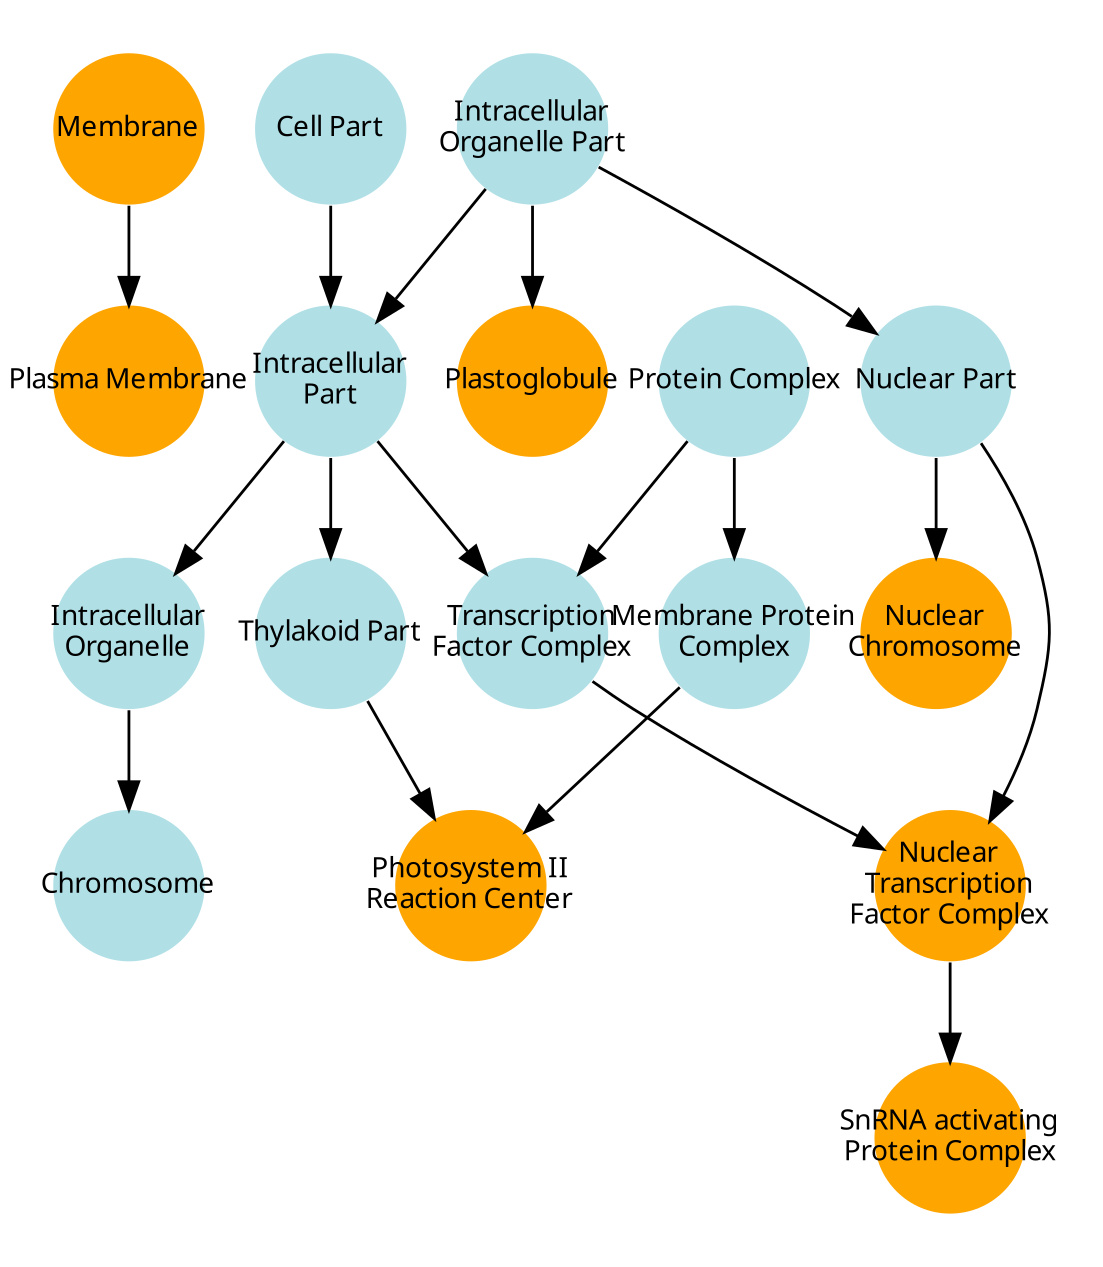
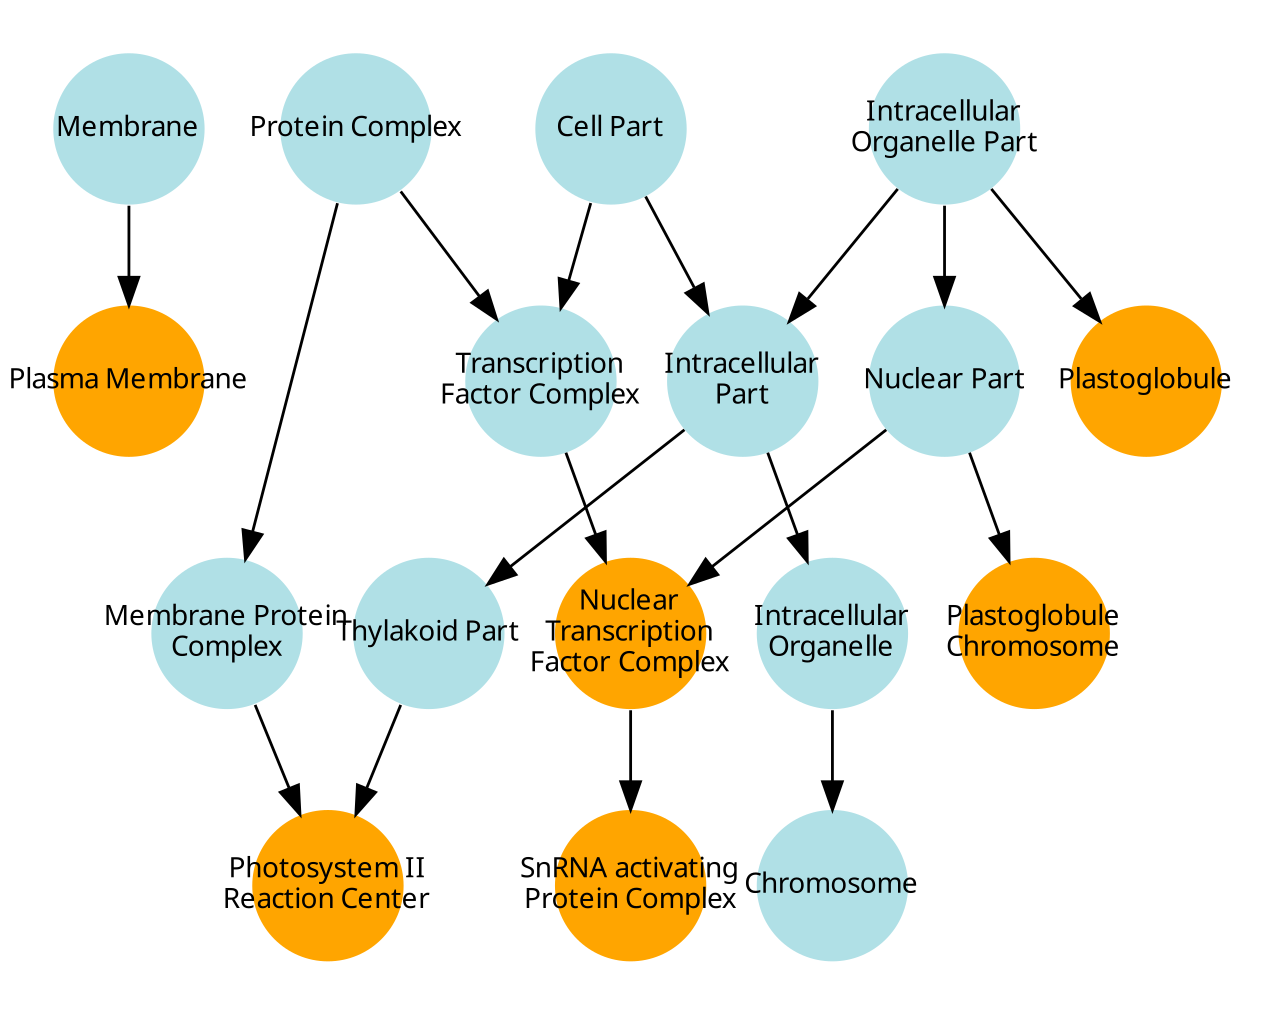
(129, 129) -> (129, 129)
(423, 496) -> (580, 242)
(936, 633) -> (1034, 633)
